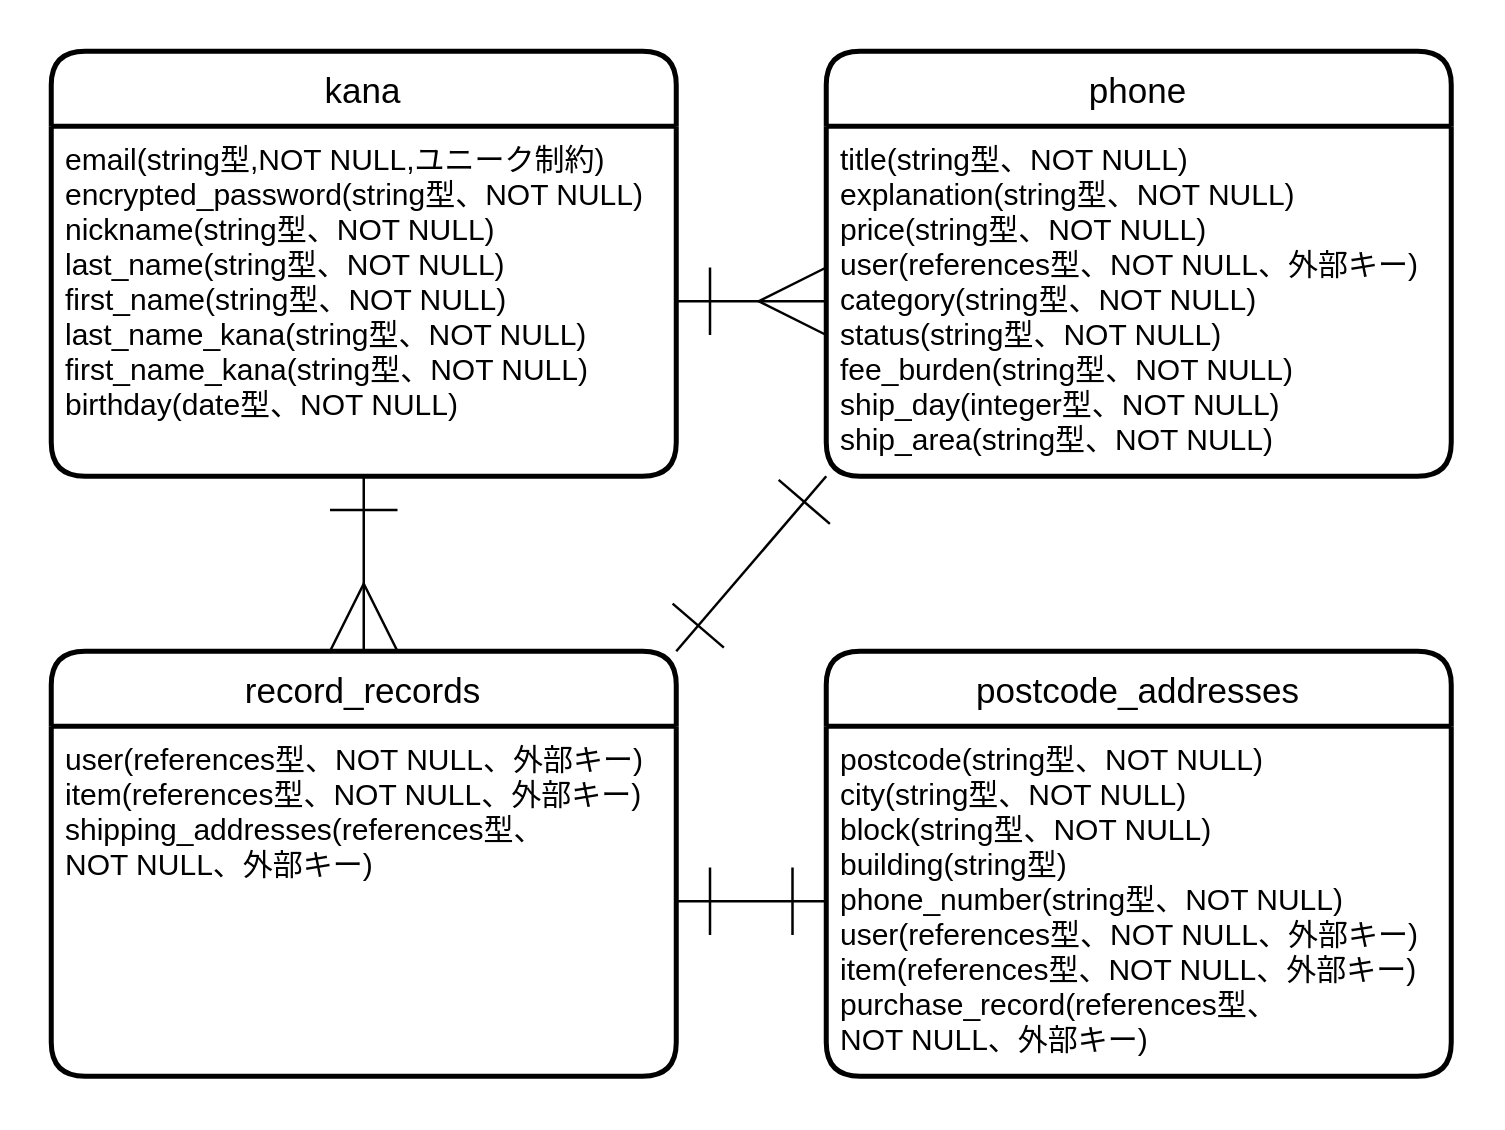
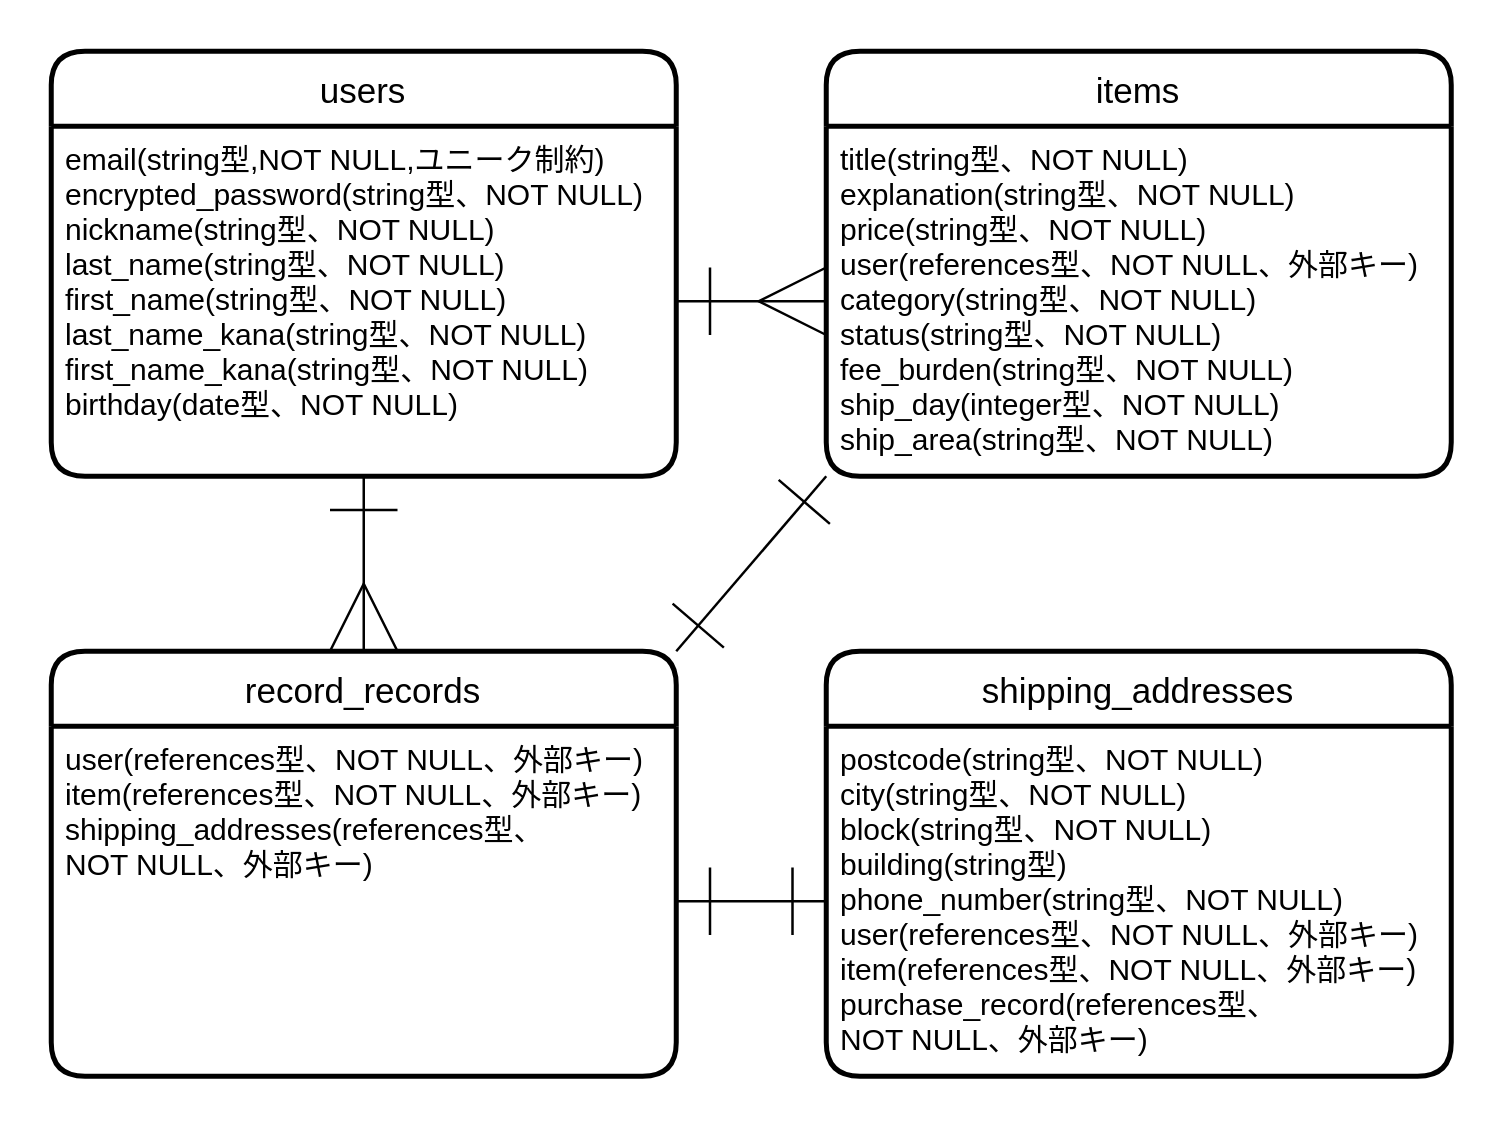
(363, 91) -> (363, 91)
(1138, 91) -> (1138, 91)
(1138, 691) -> (1138, 691)
